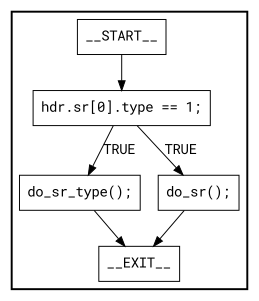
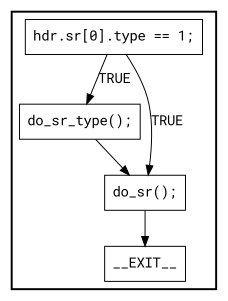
(122, 37) -> none
(106, 225) -> (109, 154)
